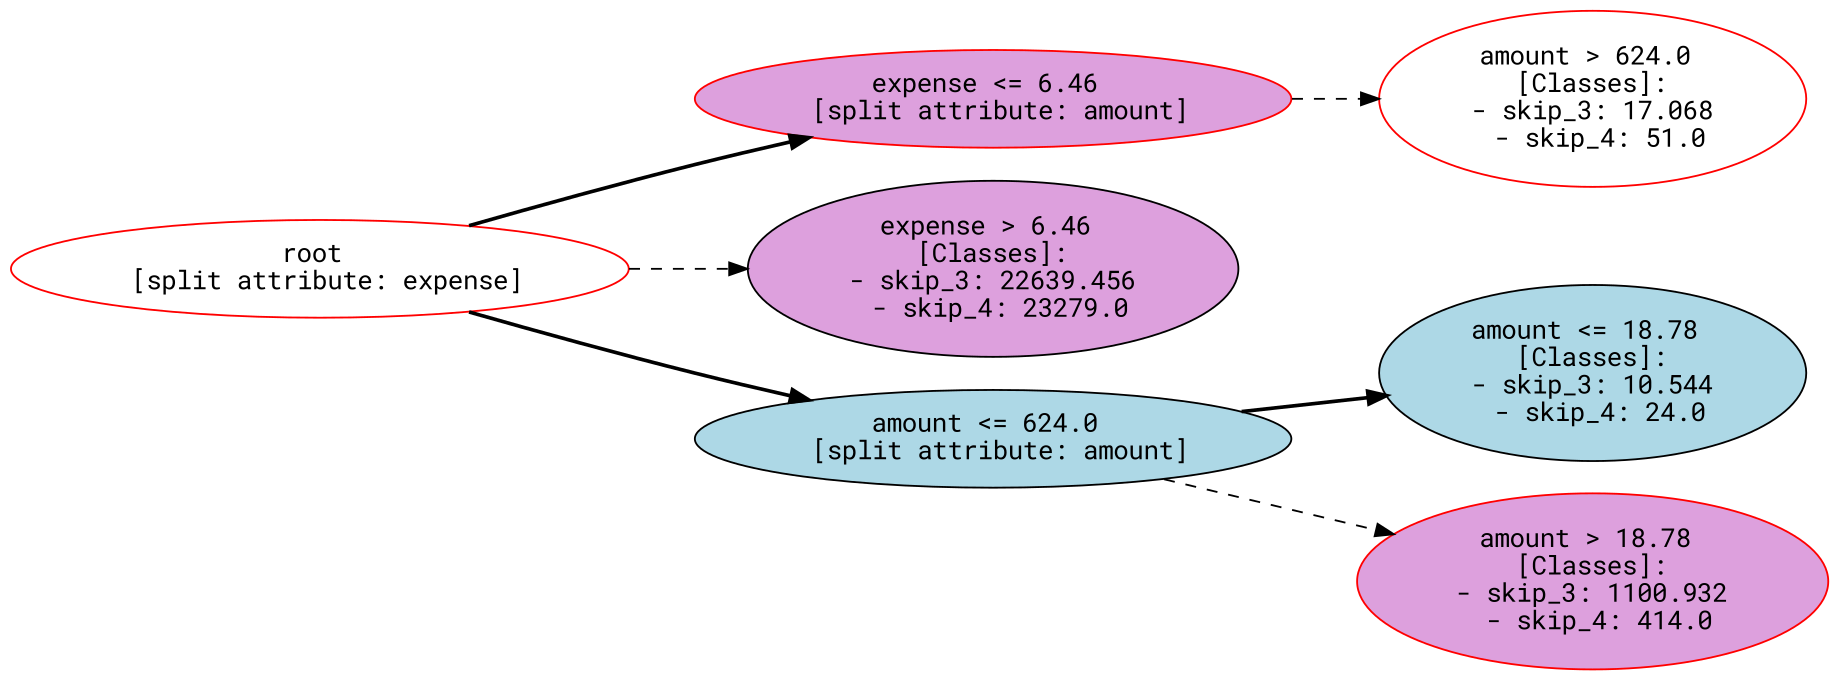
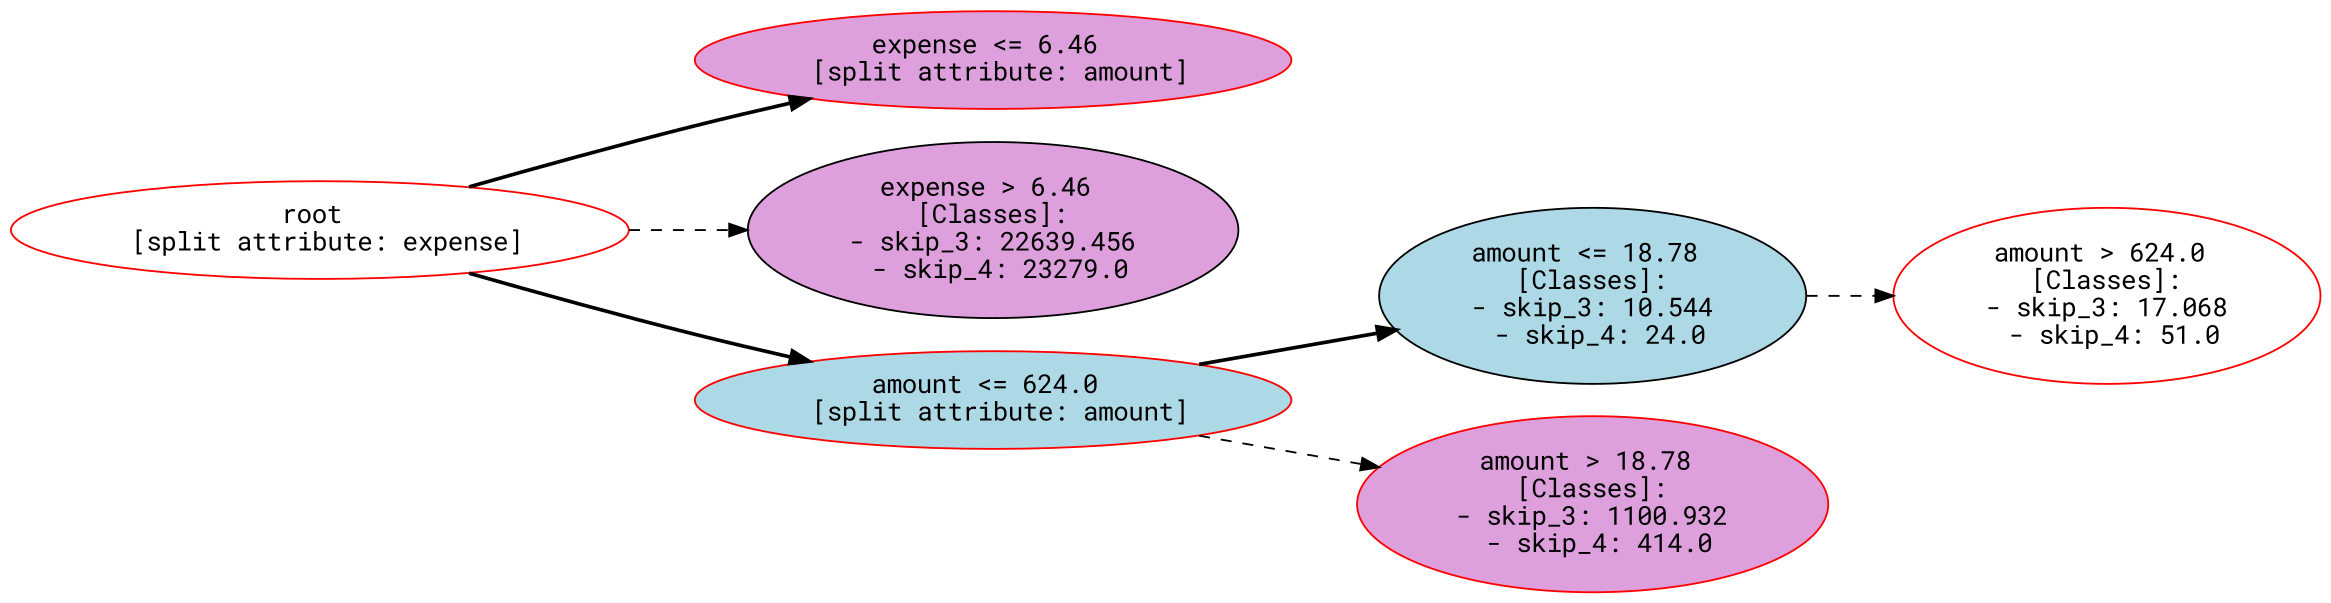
(1326, 99) -> (1841, 296)
(993, 439) -> (993, 400)
